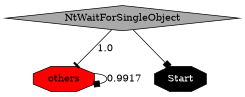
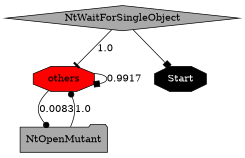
none -> (64, 140)
